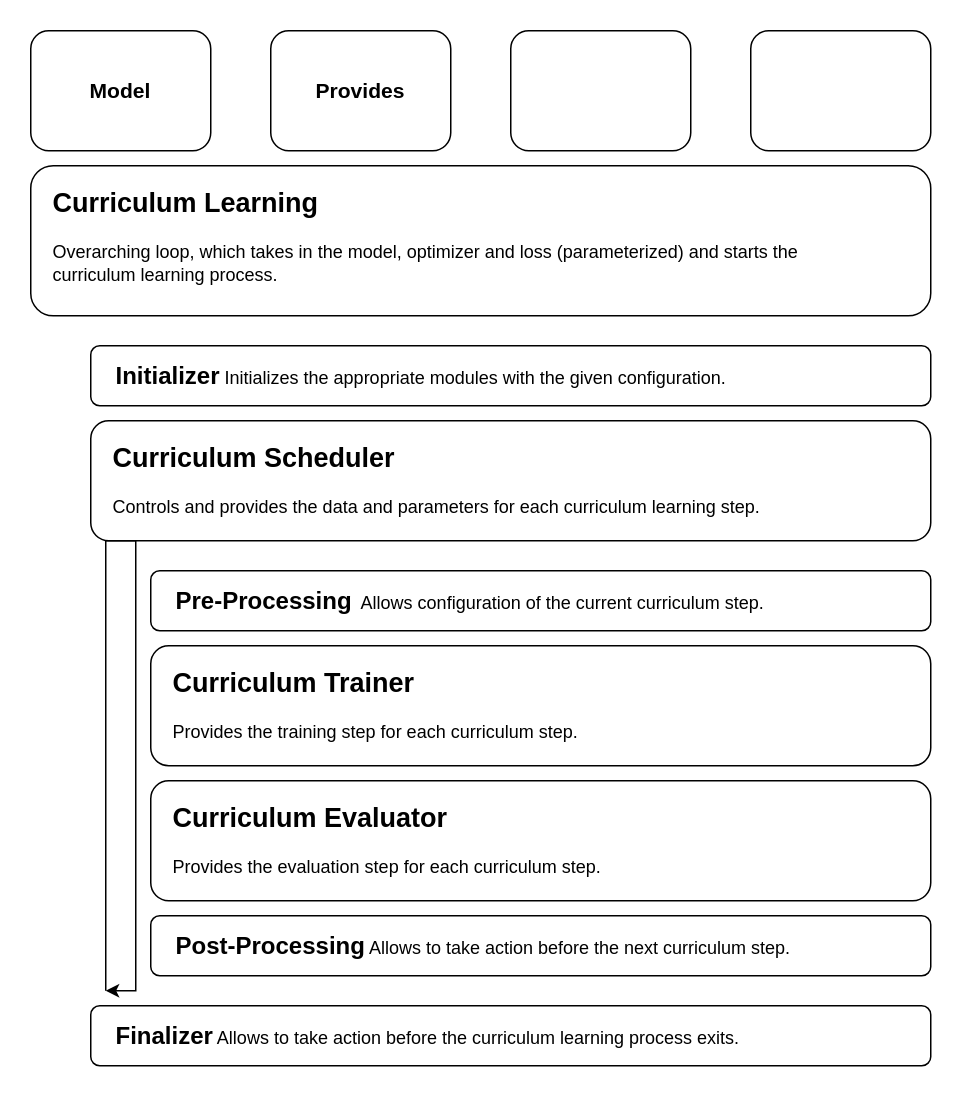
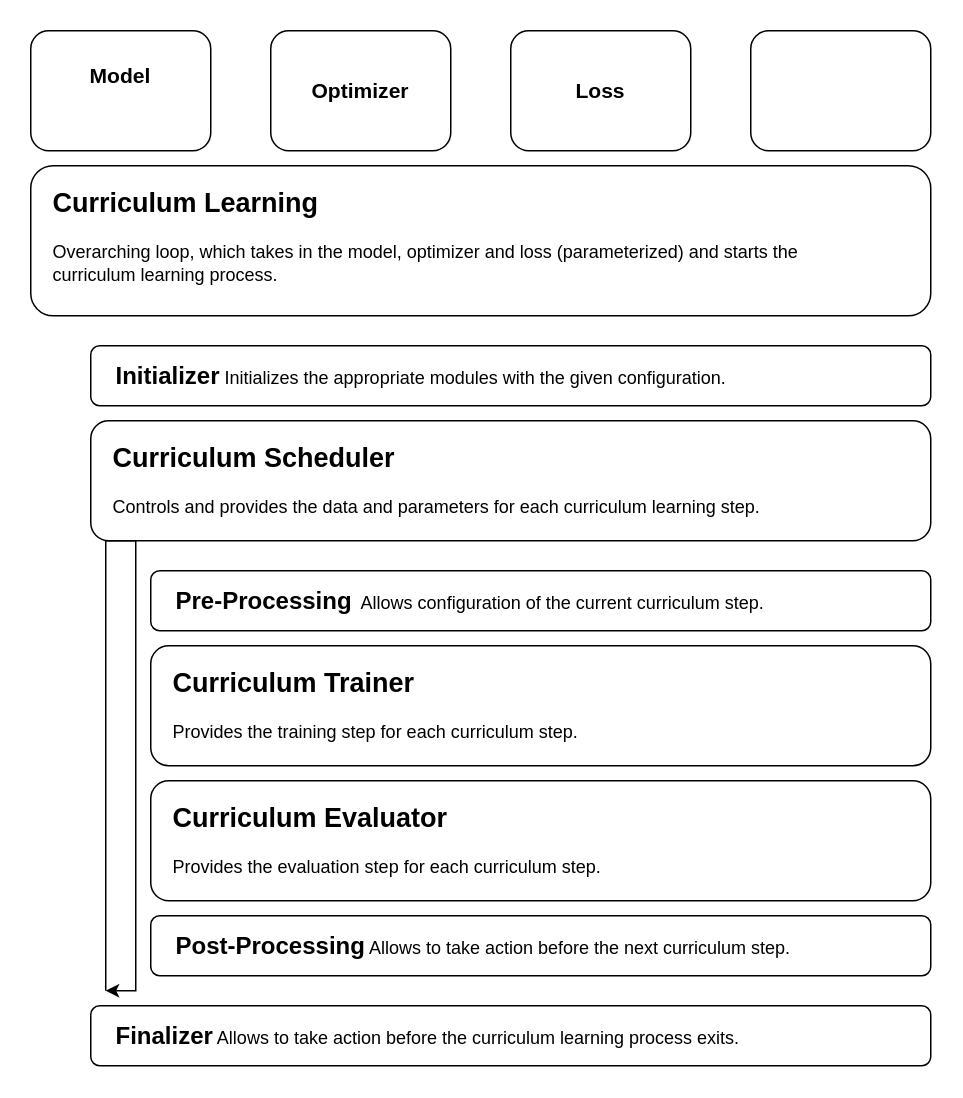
(121, 91) -> (121, 76)
(361, 91) -> (361, 91)
none -> (601, 91)
